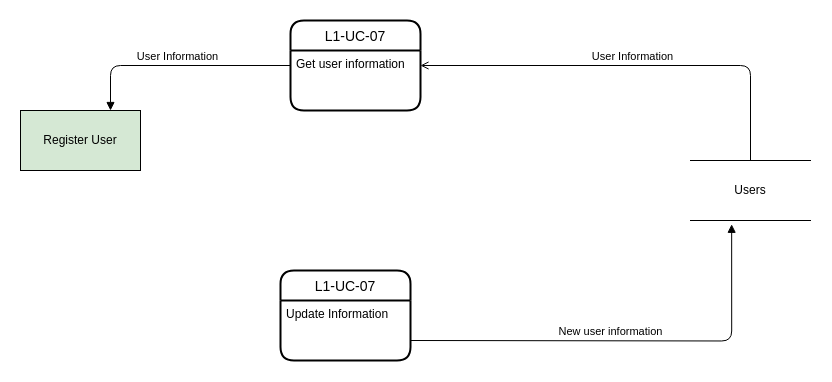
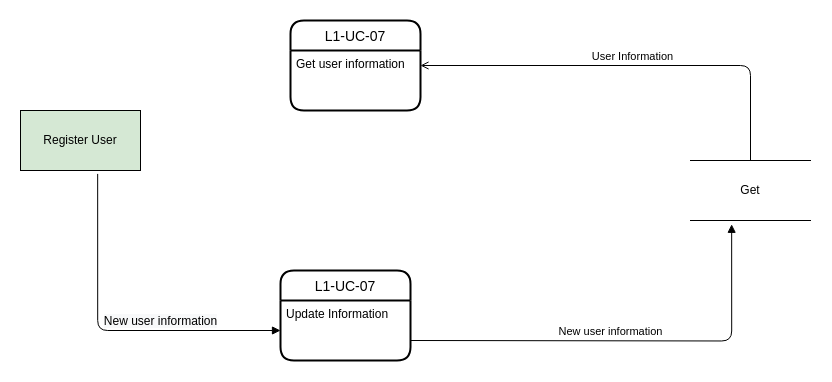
(187, 66) -> none
(751, 191) -> (751, 191)
none -> (112, 331)
